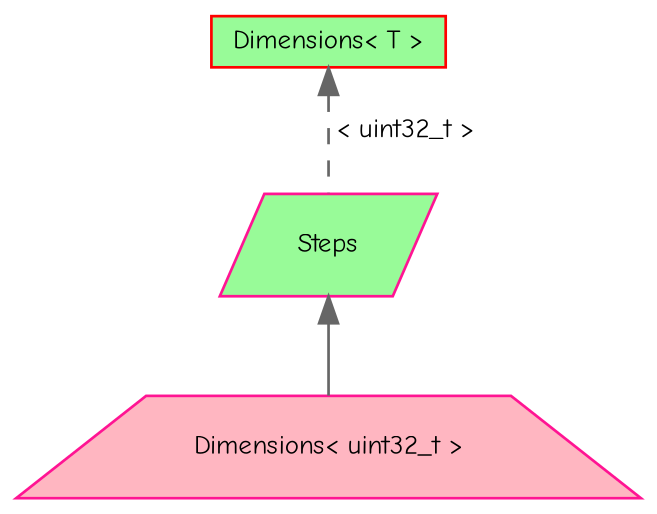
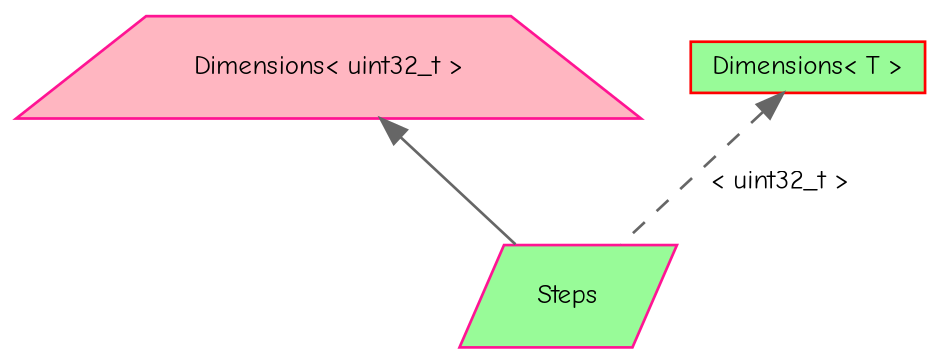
(329, 360) -> (458, 191)
